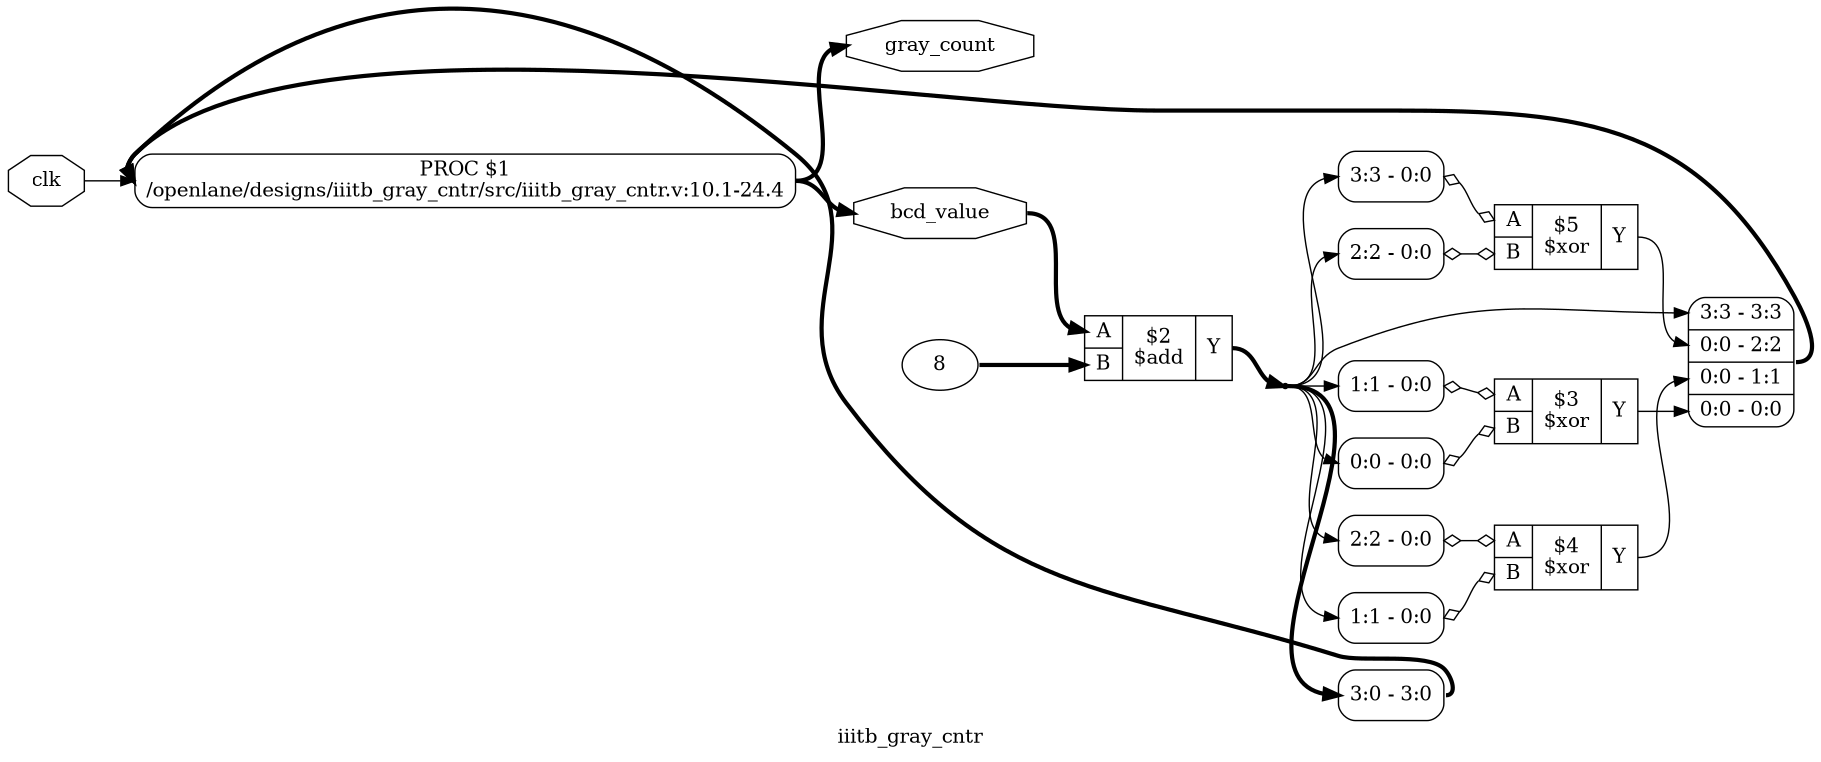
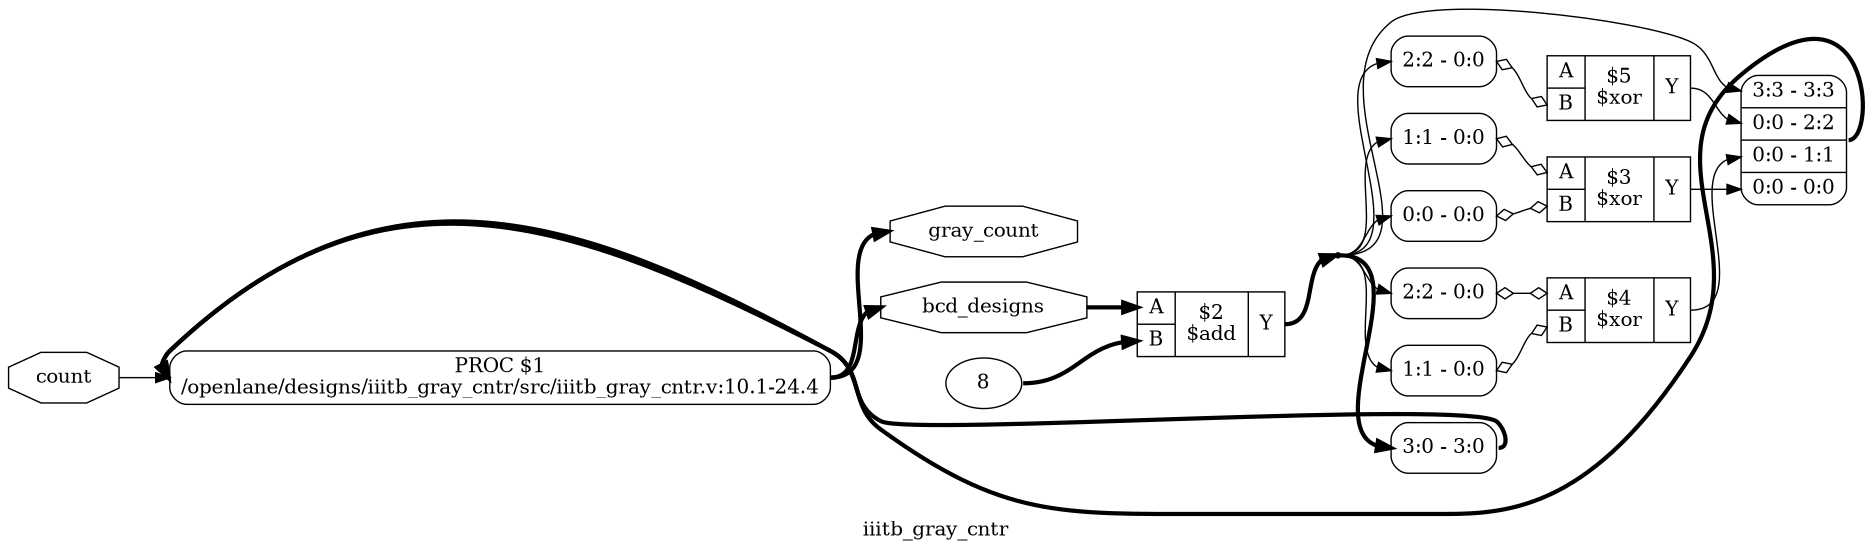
(1391, 177) -> none
(46, 181) -> (64, 378)
(940, 213) -> (984, 307)
